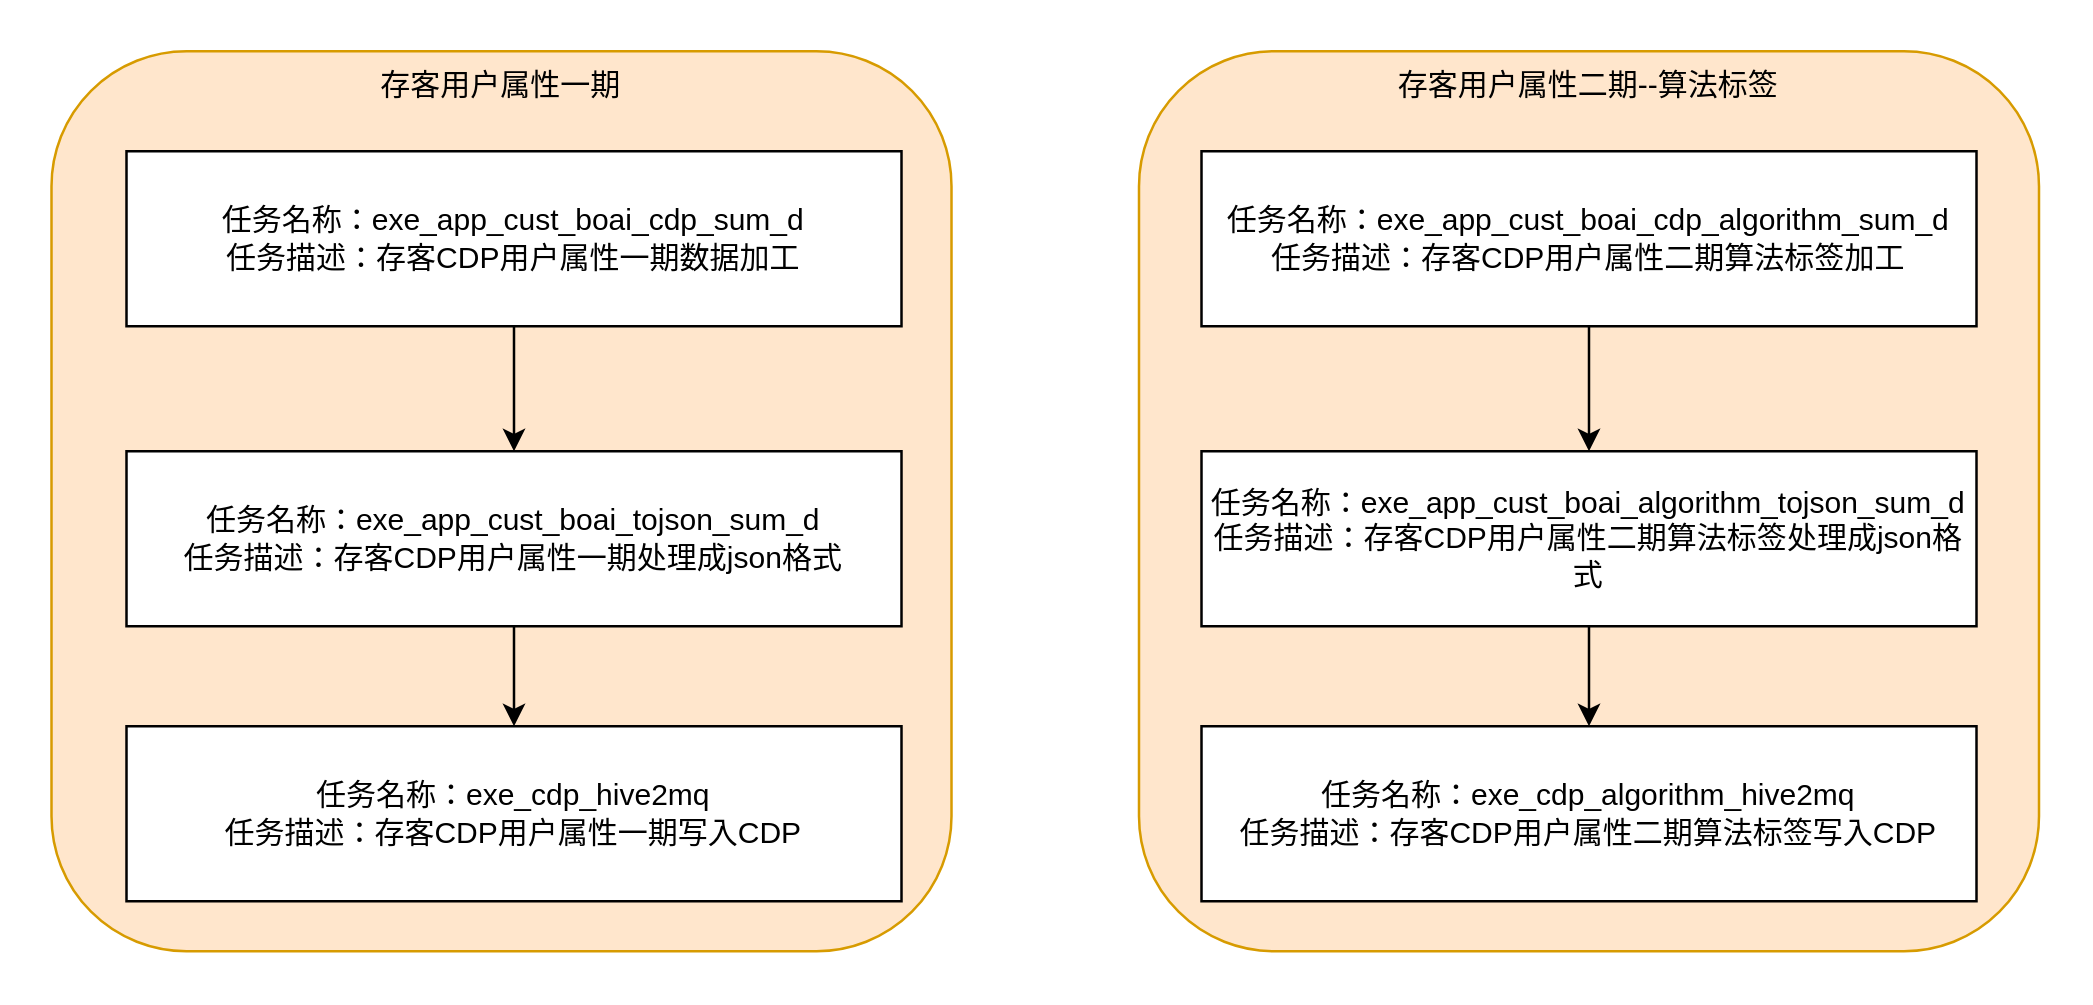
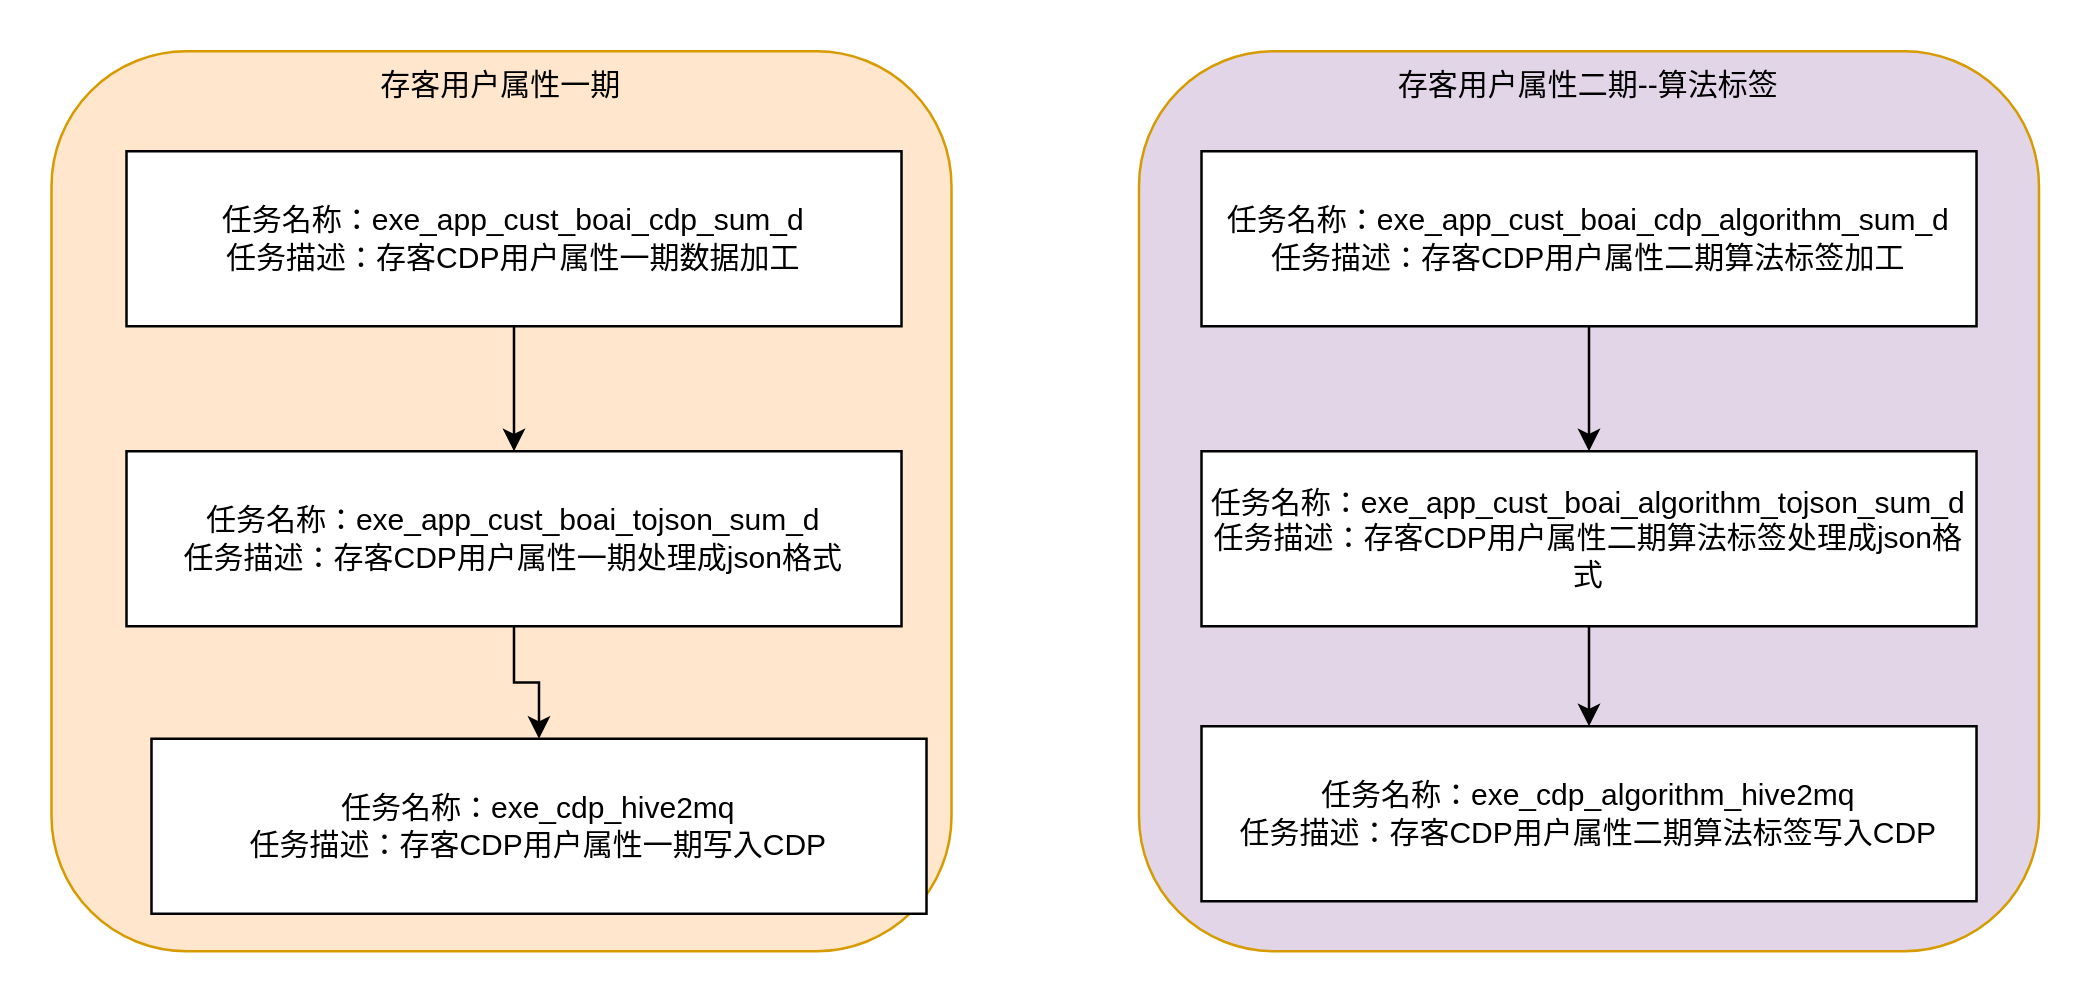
(1589, 87) -> (1589, 87)
(514, 814) -> (539, 826)
